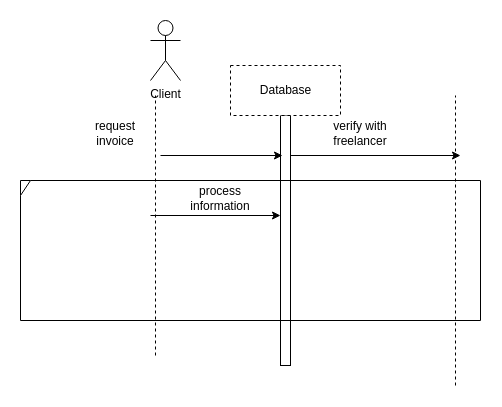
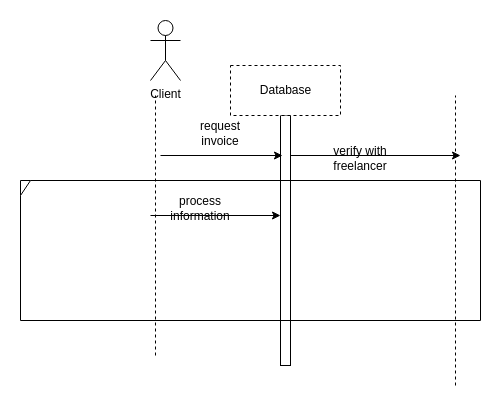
(116, 133) -> (221, 133)
(361, 133) -> (361, 158)
(221, 198) -> (201, 208)
